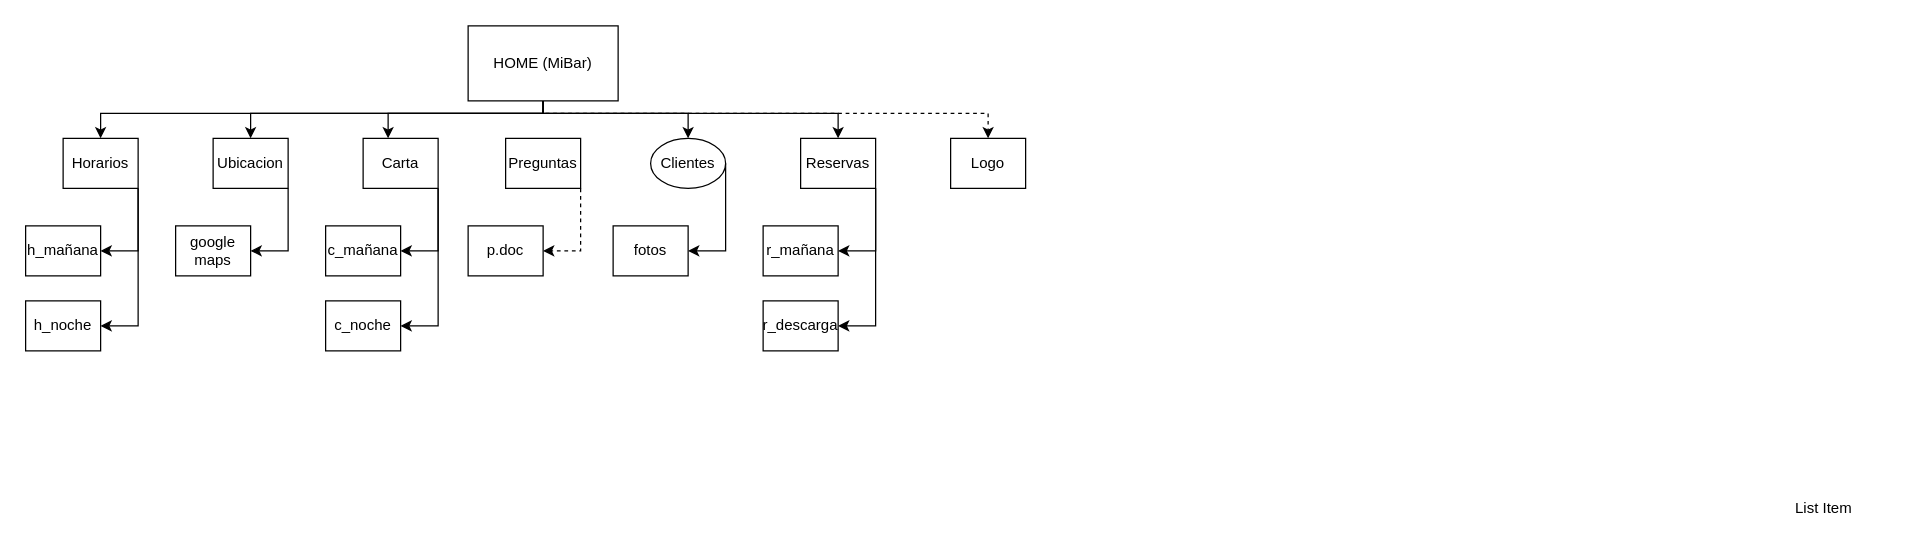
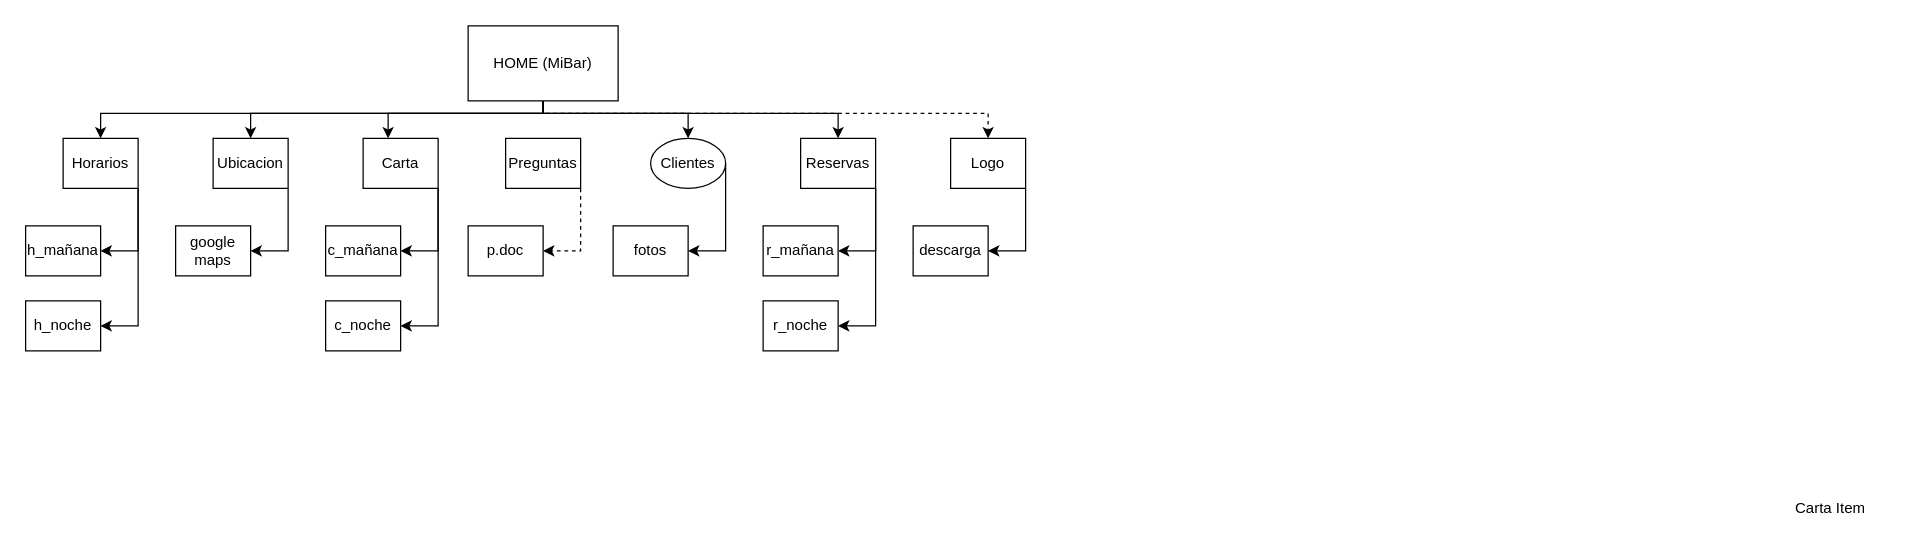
none -> (1026, 234)
none -> (951, 251)
(801, 326) -> (801, 326)
(1829, 508) -> (1835, 508)
